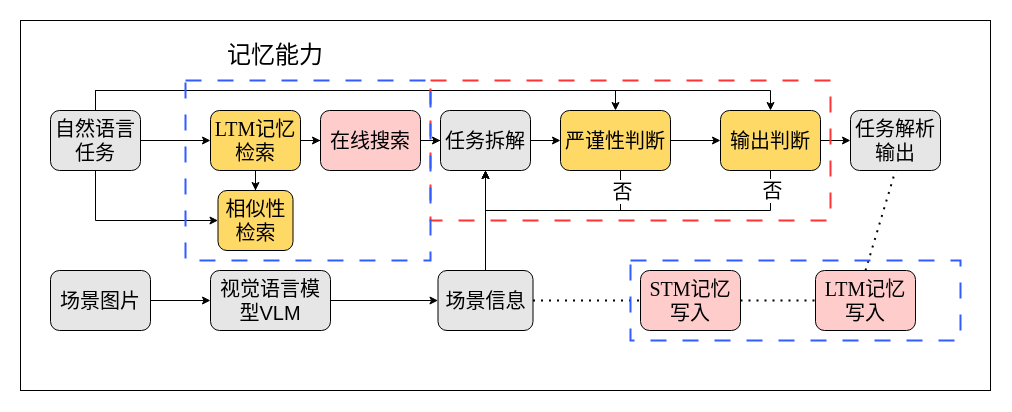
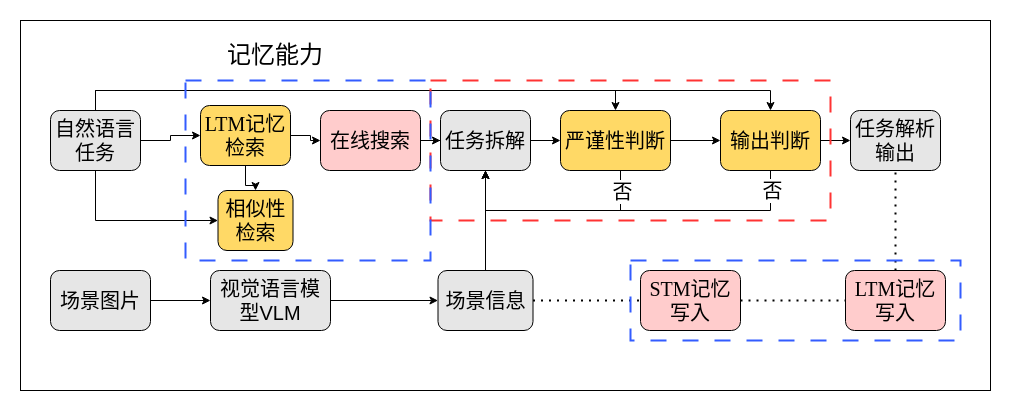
(256, 141) -> (246, 136)
(866, 301) -> (896, 301)
